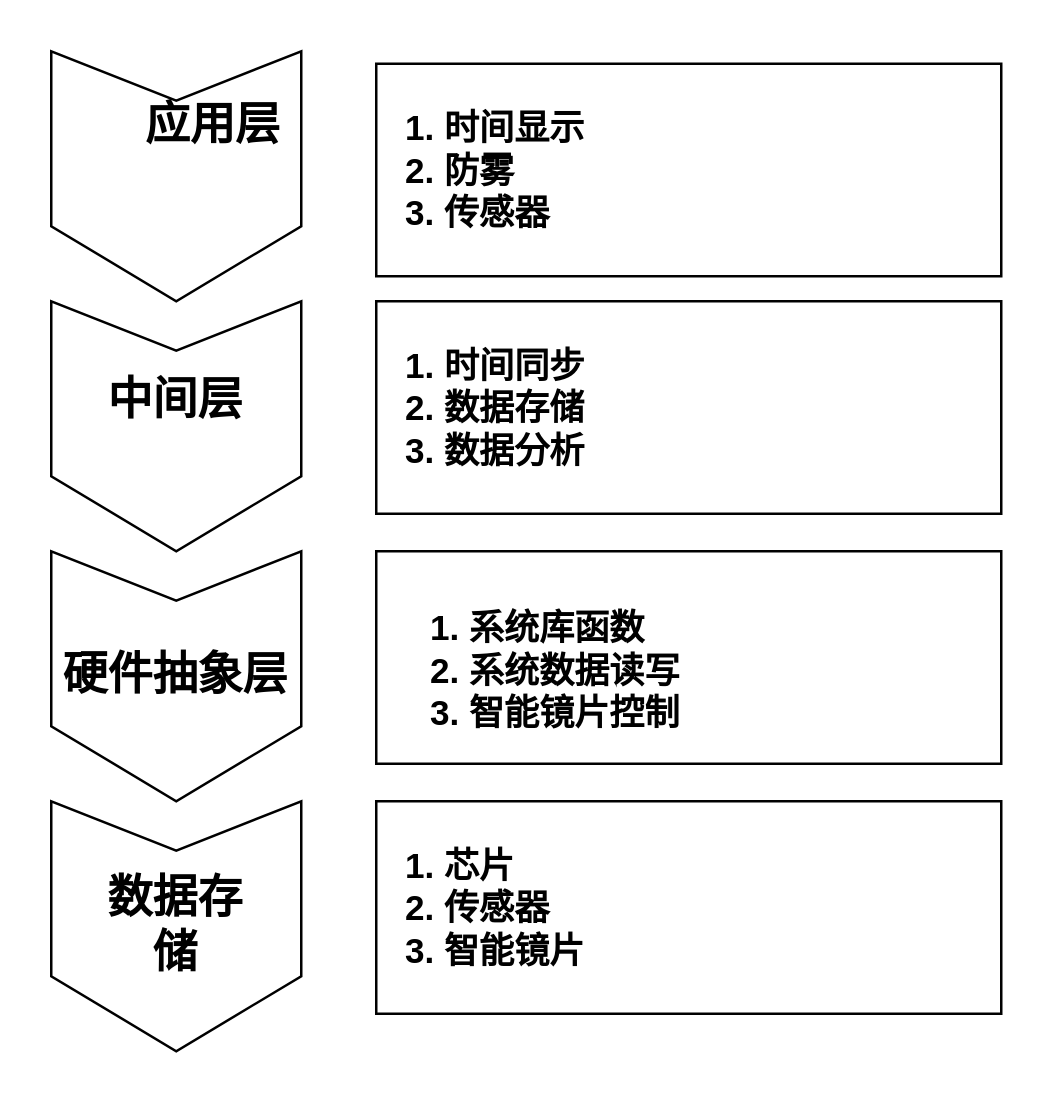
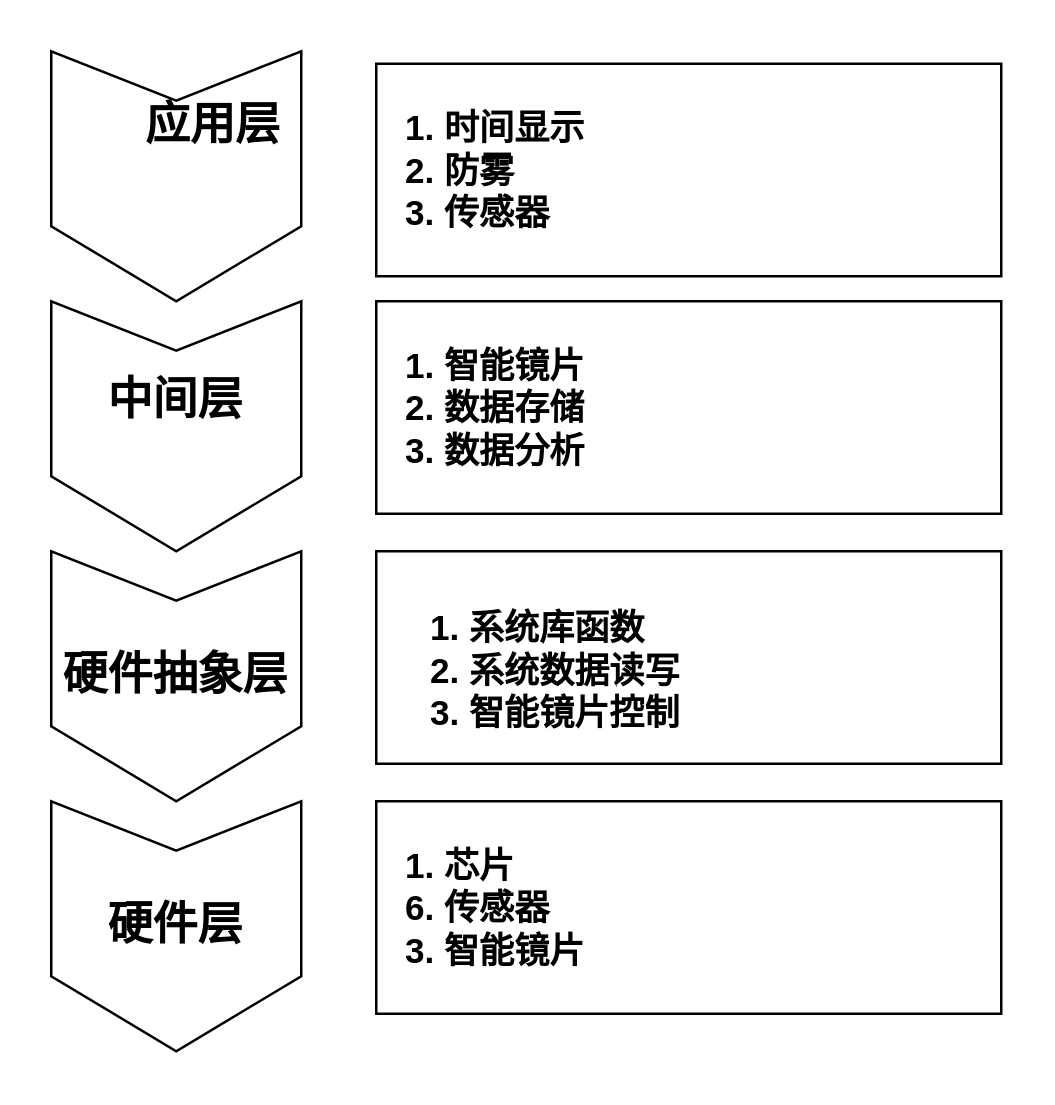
(484, 409) -> (484, 409)
(484, 909) -> (484, 909)
(176, 926) -> (176, 926)
